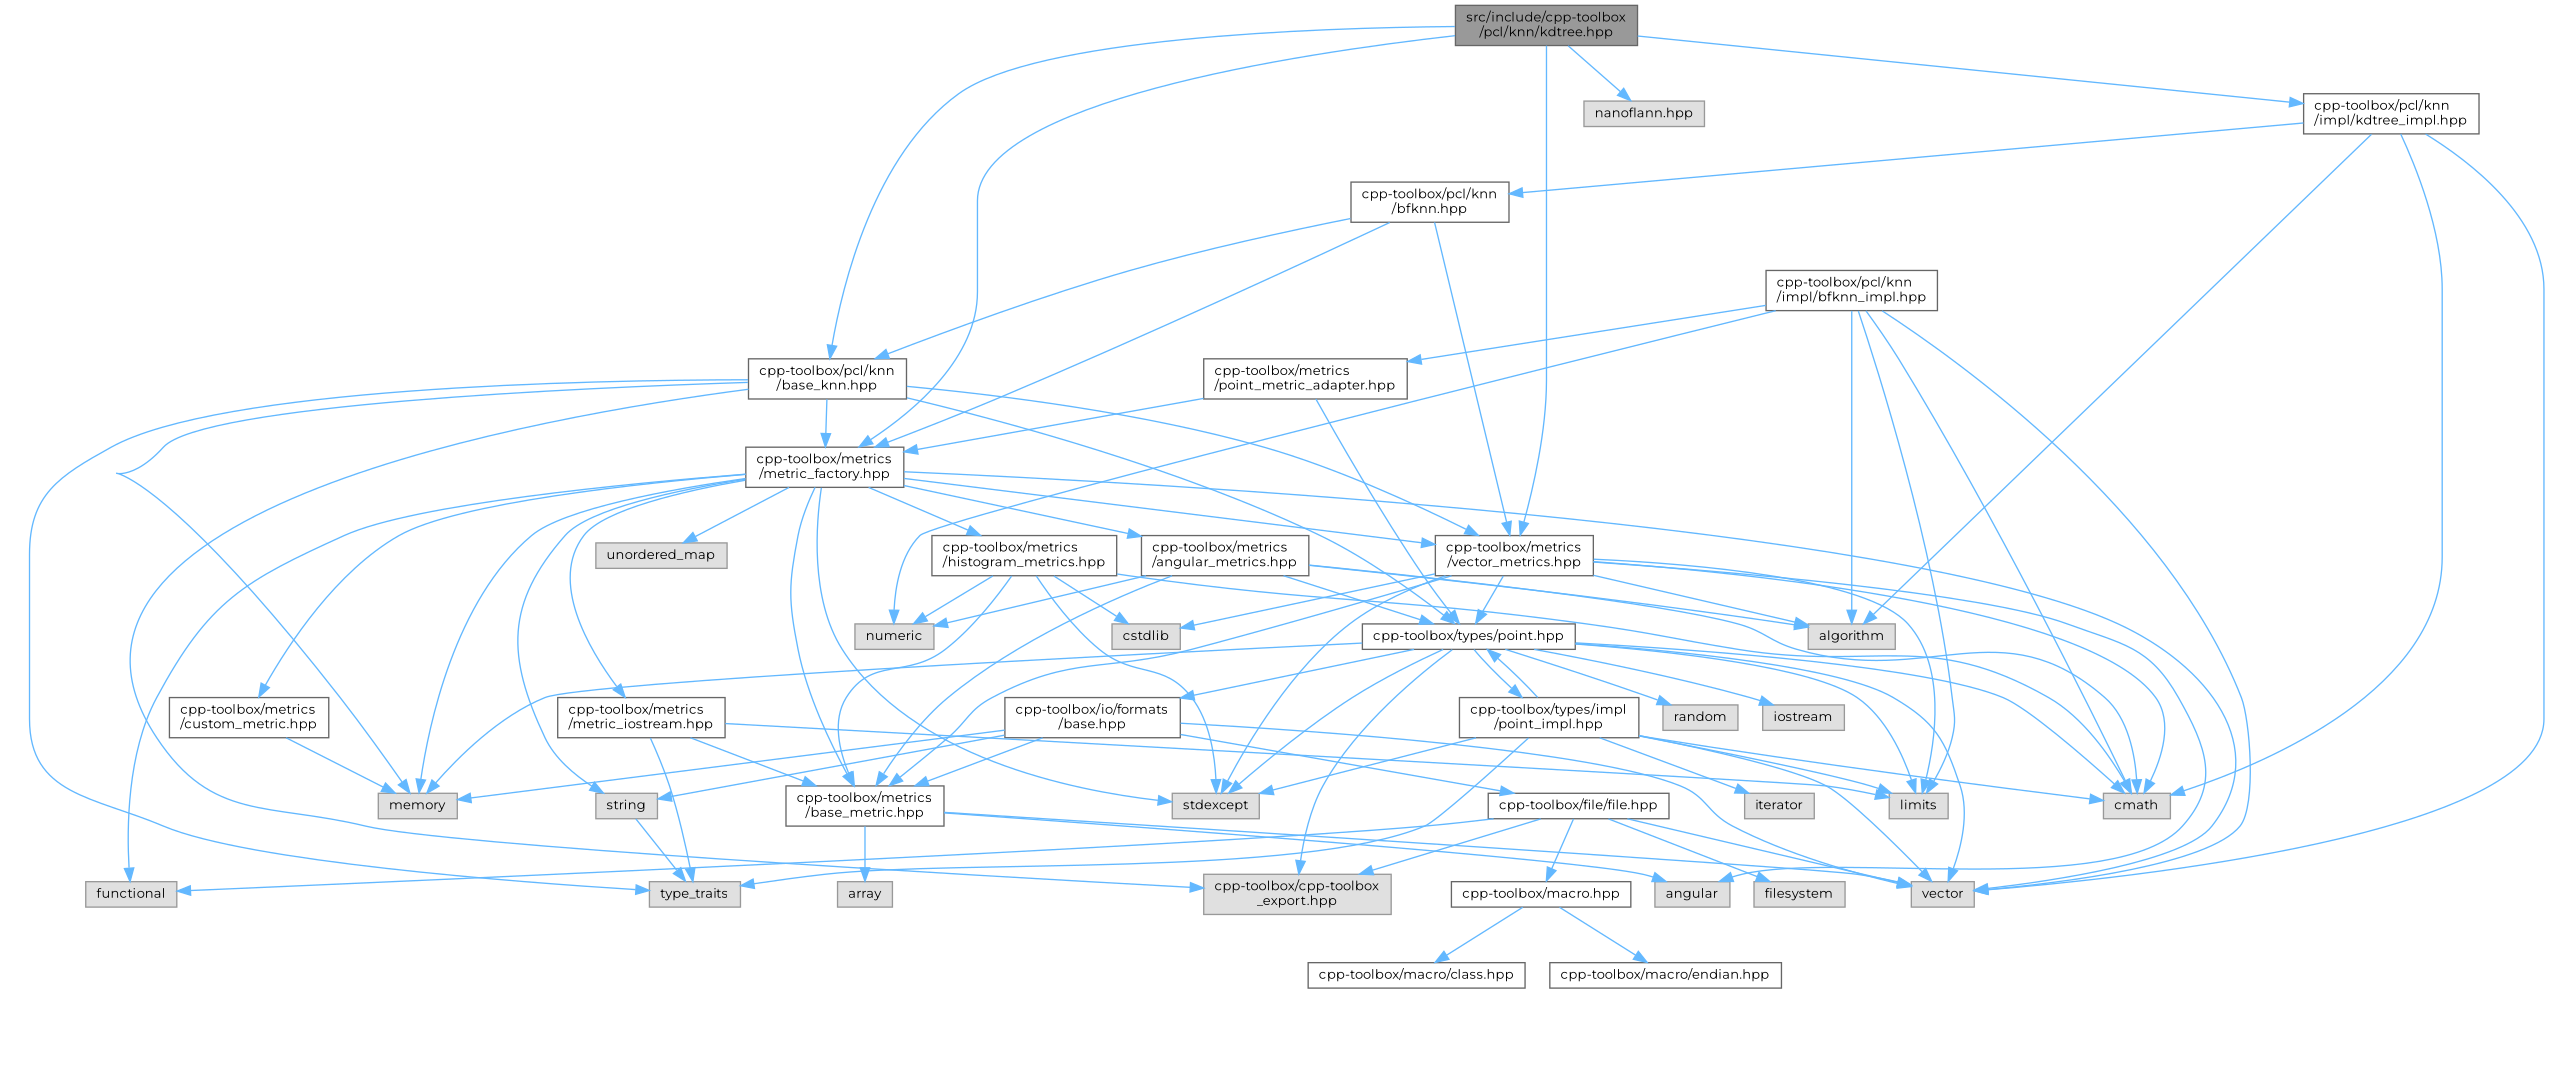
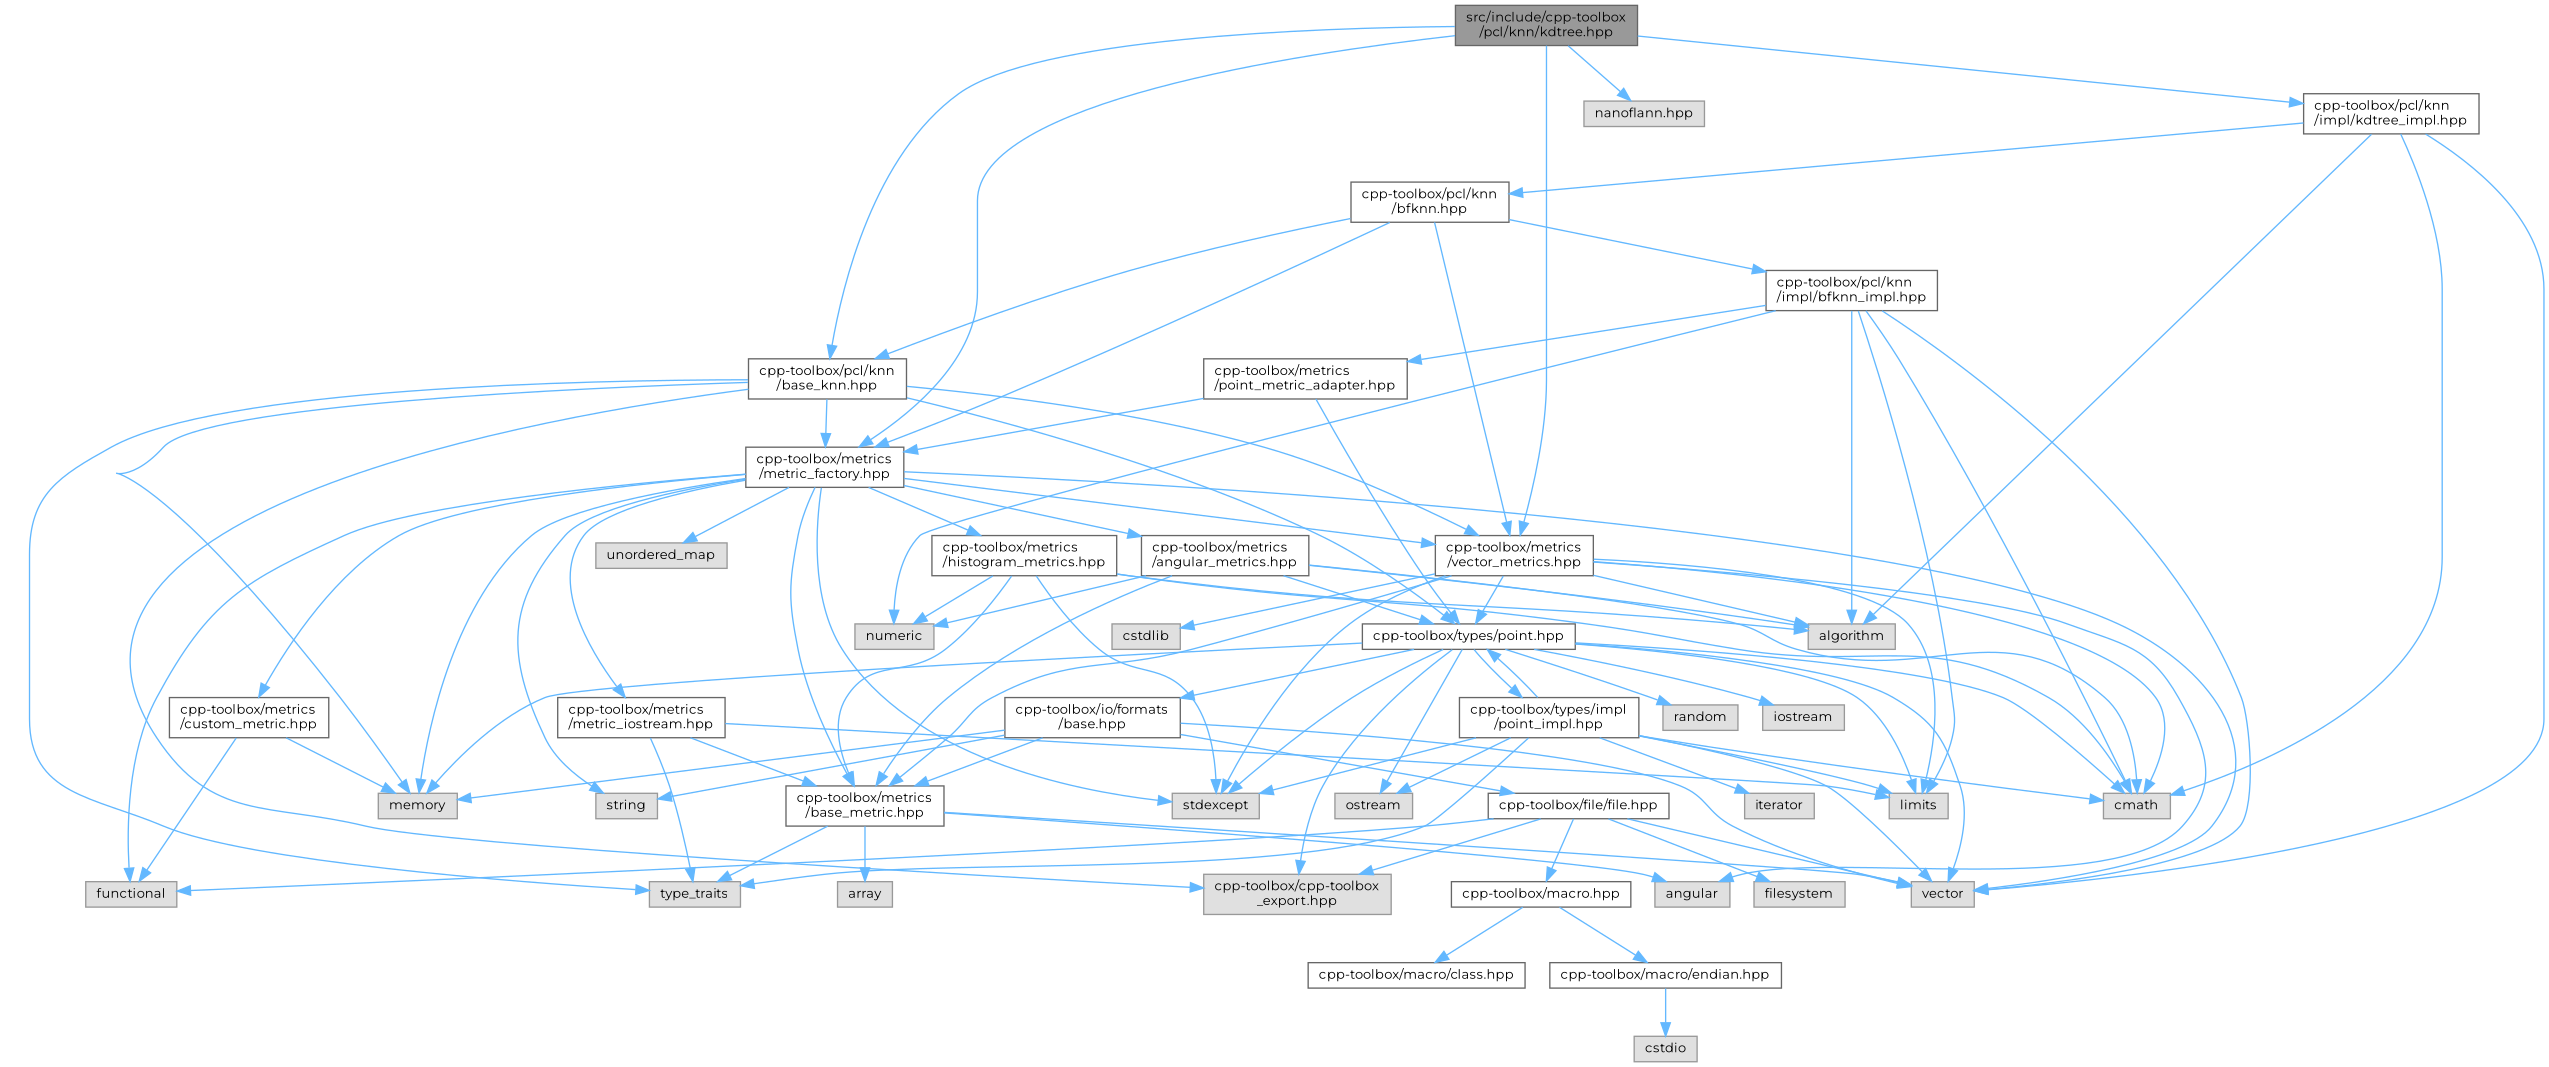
none -> (1631, 244)
(1088, 598) -> (1540, 610)
none -> (192, 804)
none -> (1374, 806)
(656, 845) -> (779, 851)
none -> (1666, 1049)
